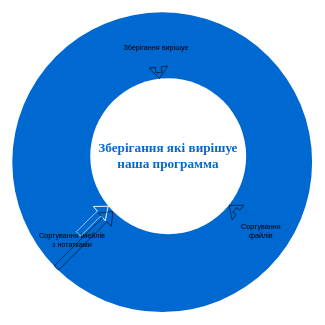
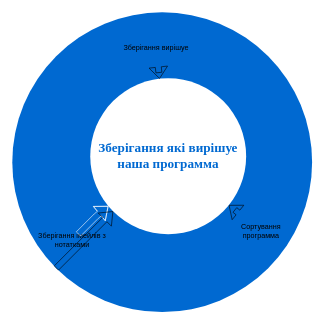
(261, 231) -> (261, 231)
(72, 240) -> (72, 240)
